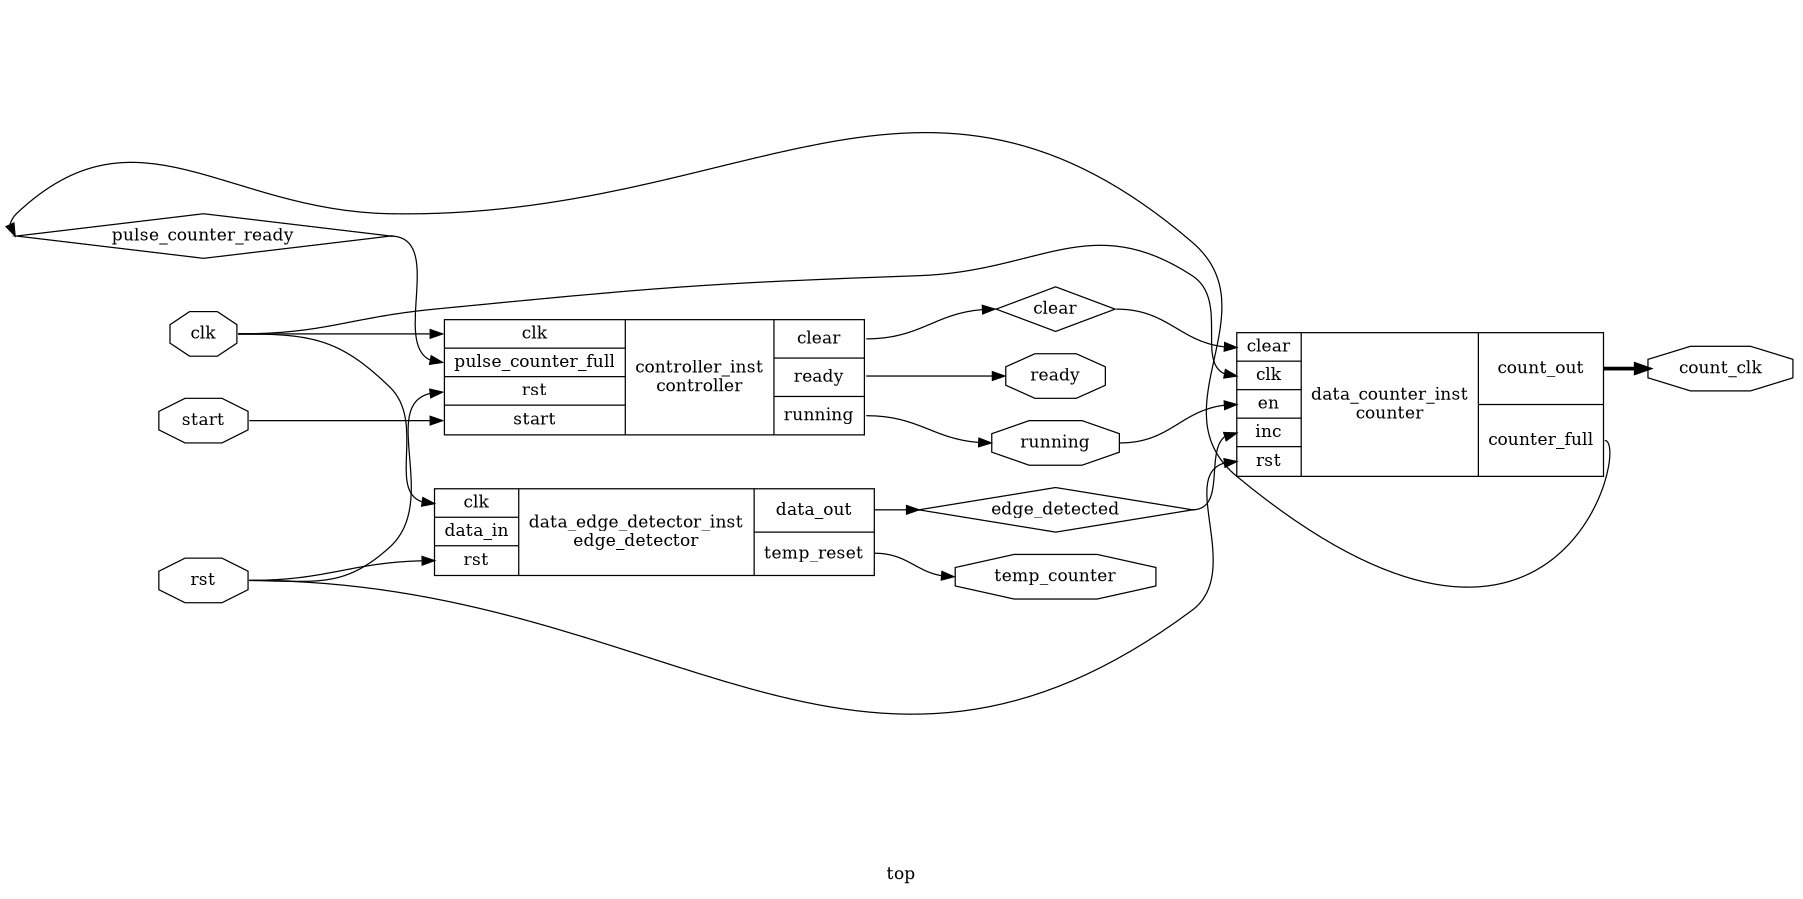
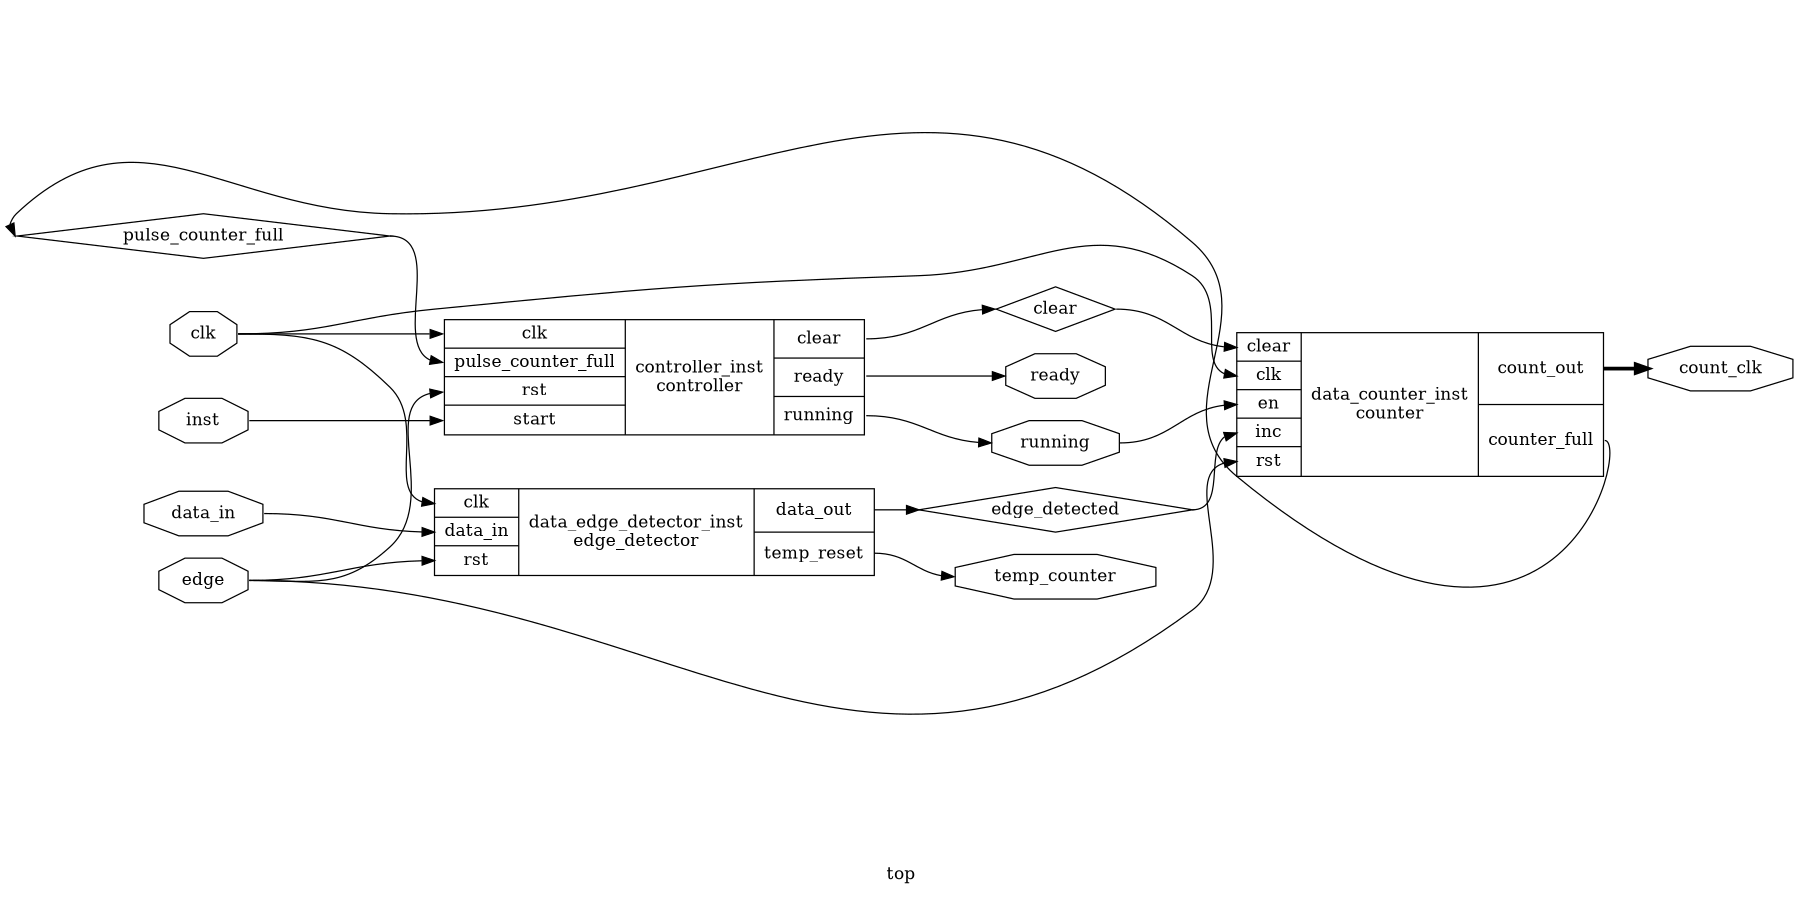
(203, 236) -> (203, 236)
(203, 421) -> (203, 421)
none -> (203, 514)
(203, 580) -> (203, 580)
